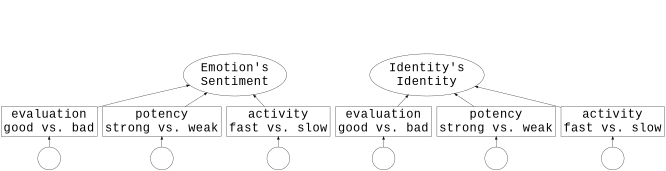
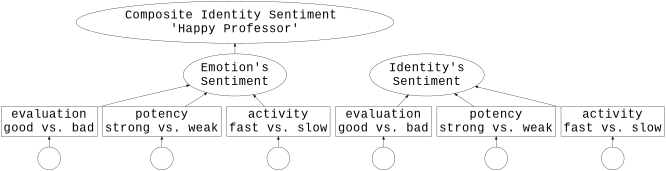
none -> (235, 22)
(427, 75) -> (427, 75)
